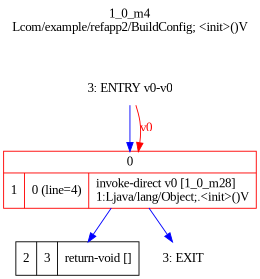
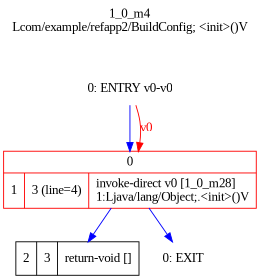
(130, 89) -> (130, 89)
(57, 190) -> (57, 190)
(183, 259) -> (183, 259)
